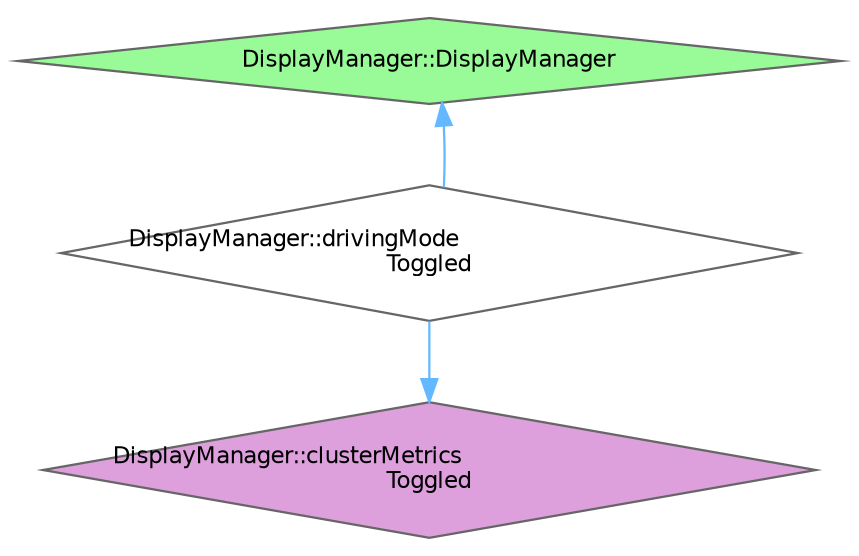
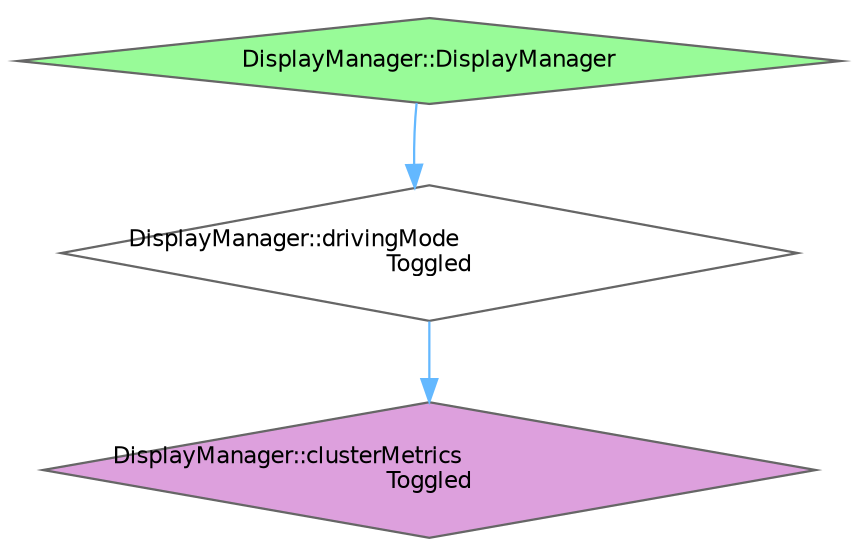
(445, 157) -> (415, 134)
